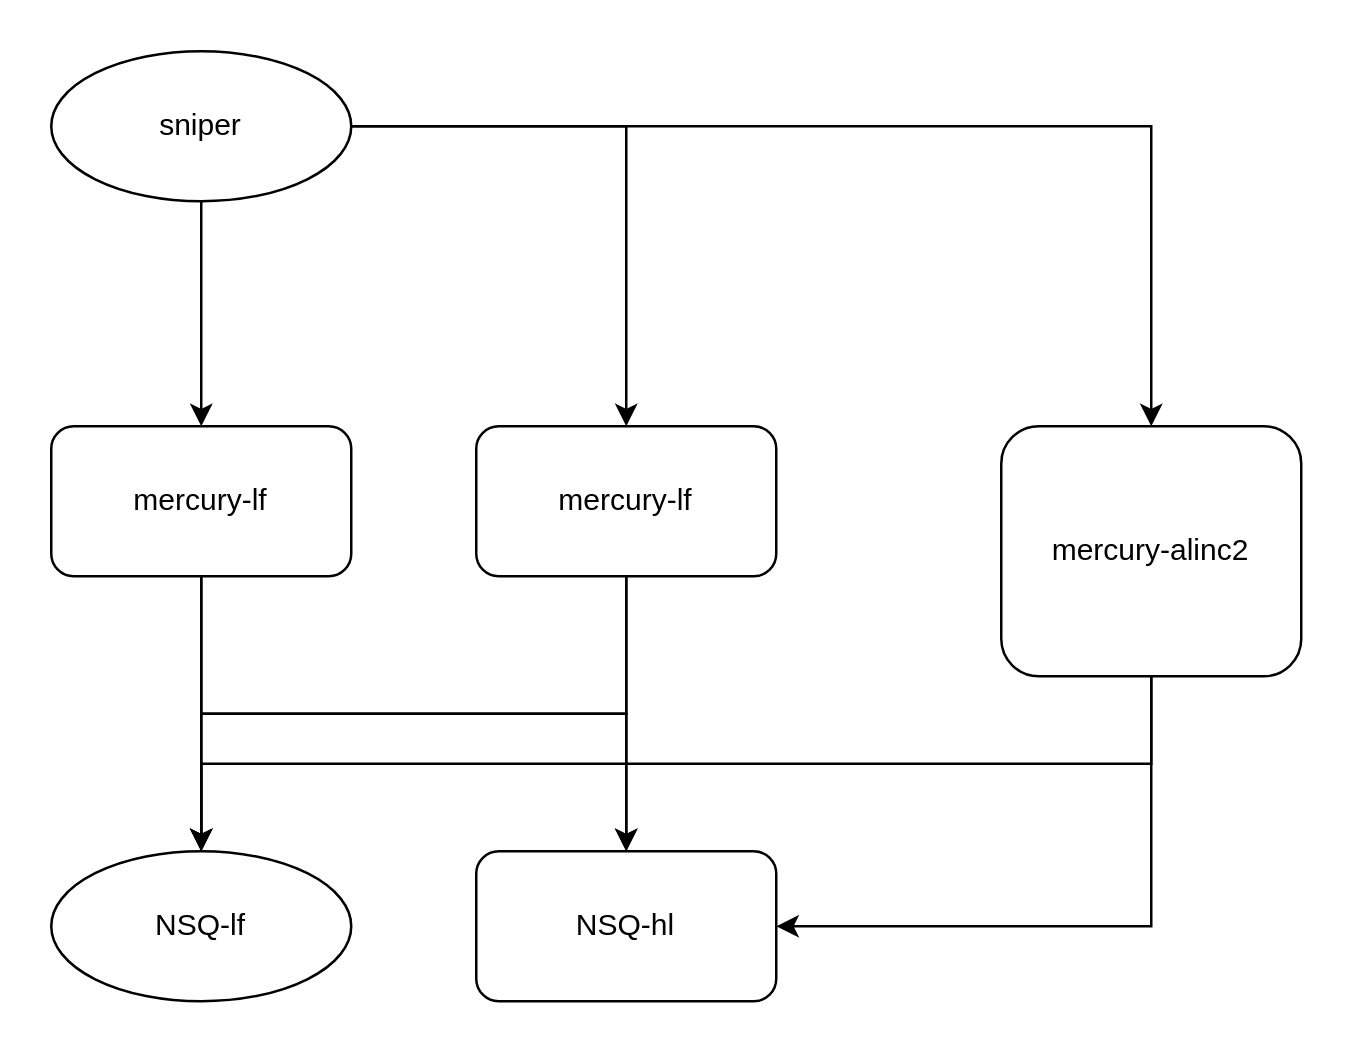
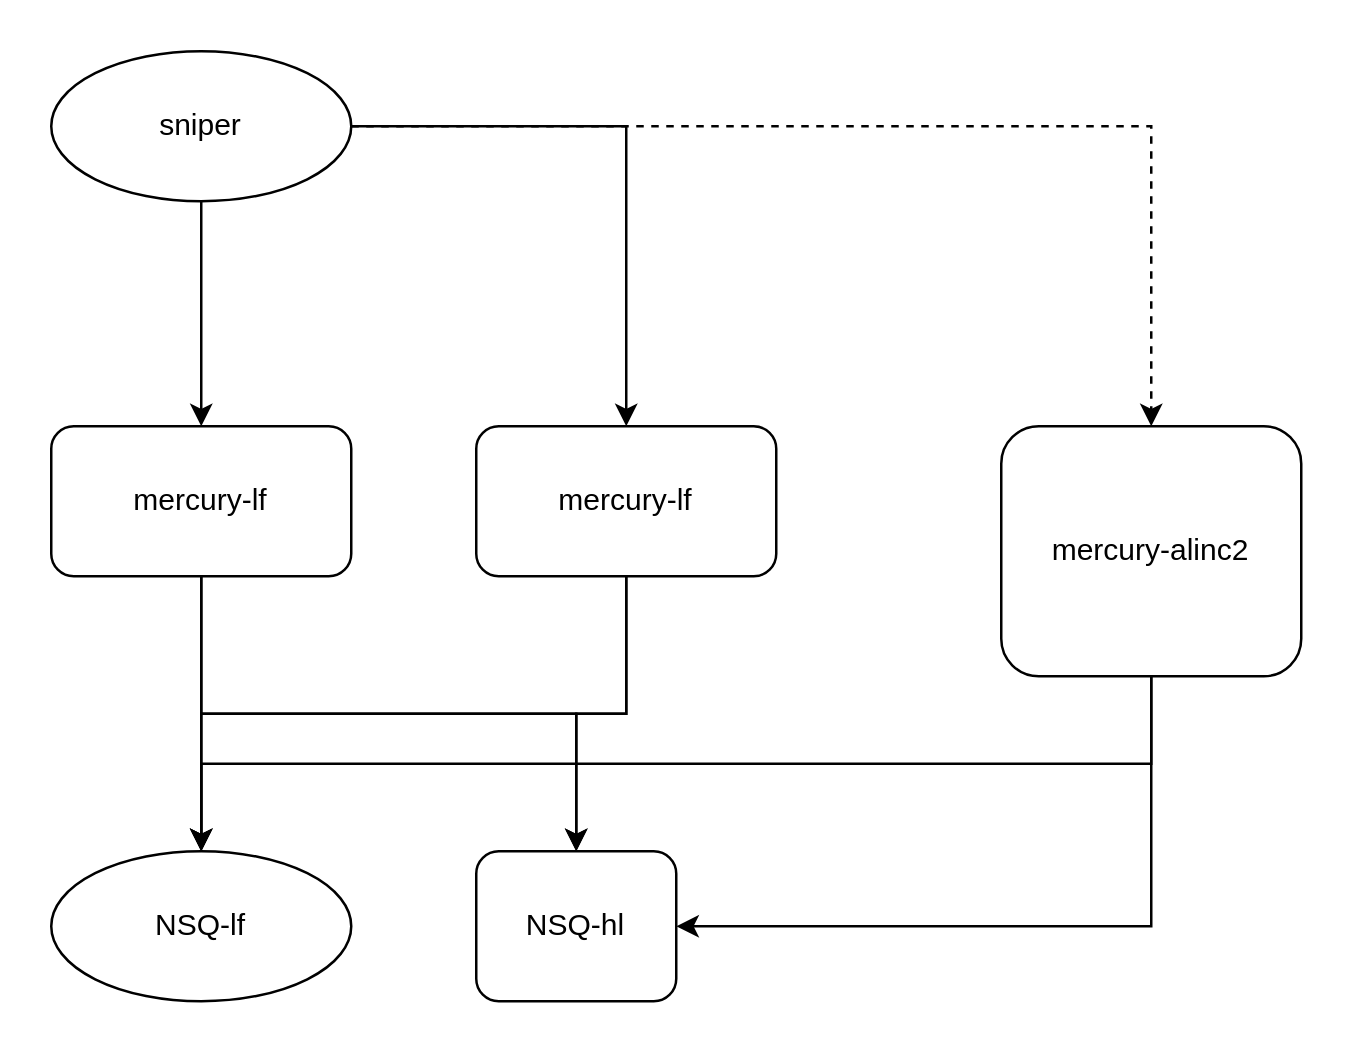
(1032, 126) -> (1032, 126)
(626, 926) -> (576, 926)
